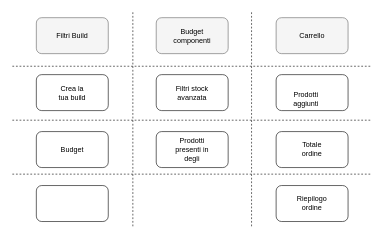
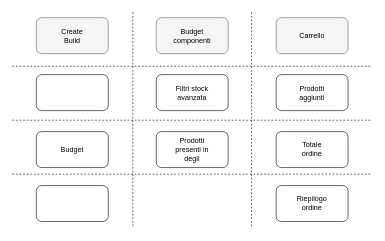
(72, 36) -> (72, 36)
(72, 93) -> none
(306, 99) -> (312, 93)
